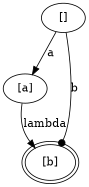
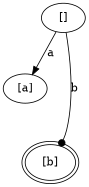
(22, 123) -> none
